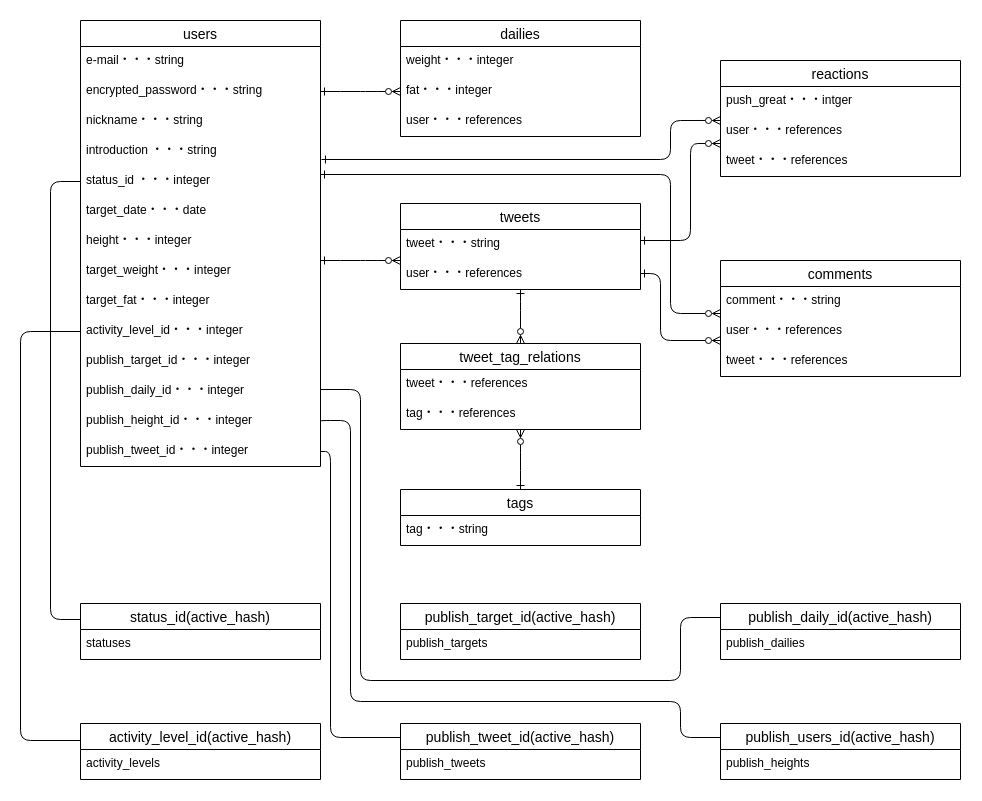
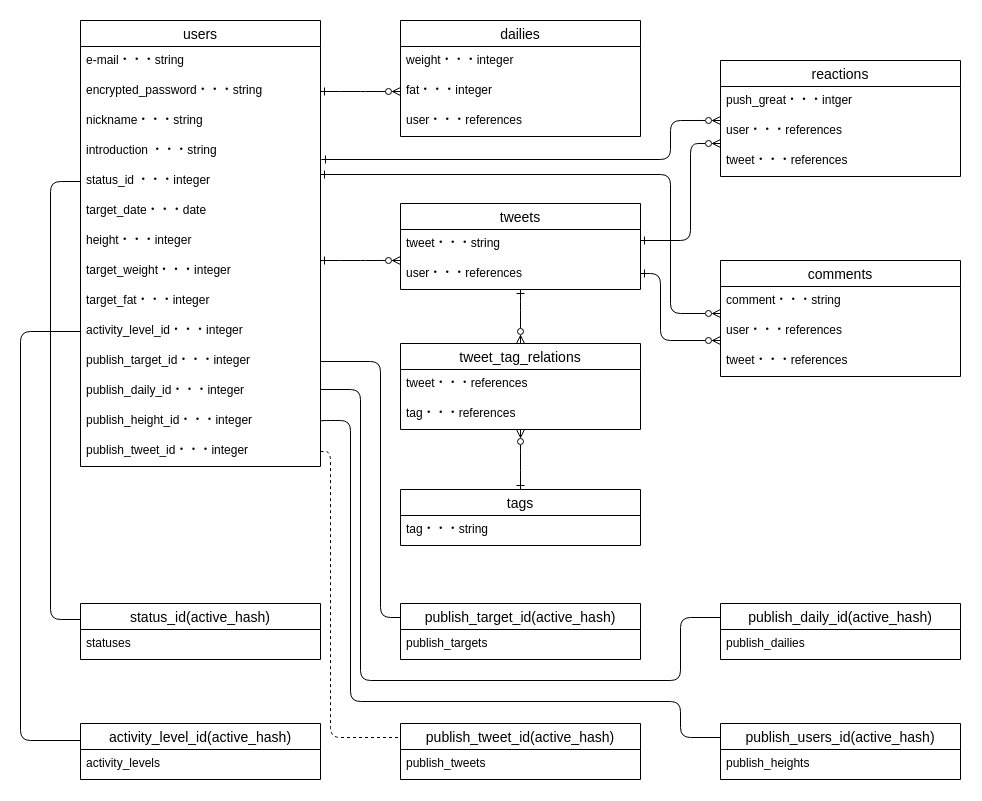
none -> (381, 470)
(331, 623) -> (331, 623)
